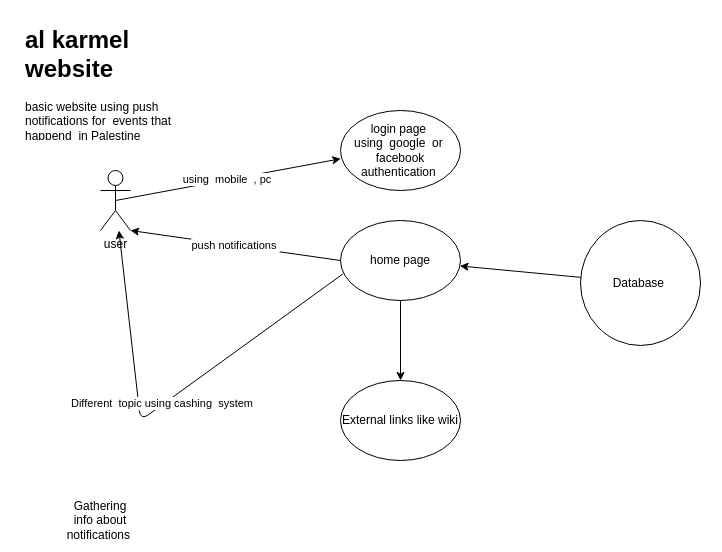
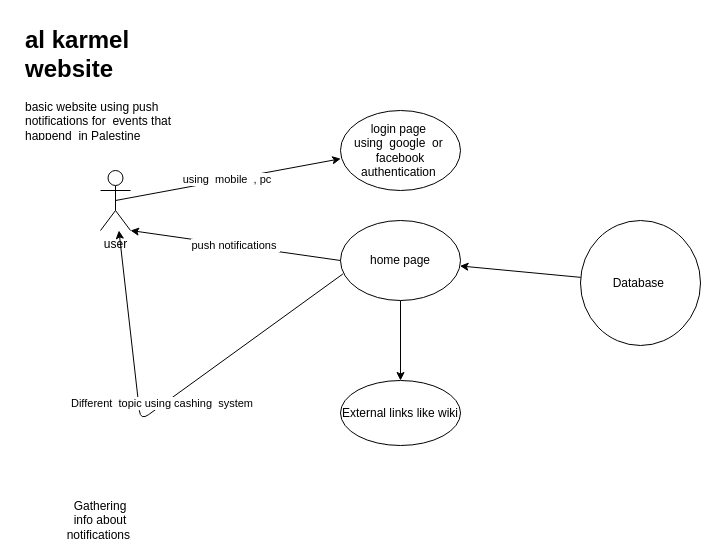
(401, 421) -> (401, 413)
